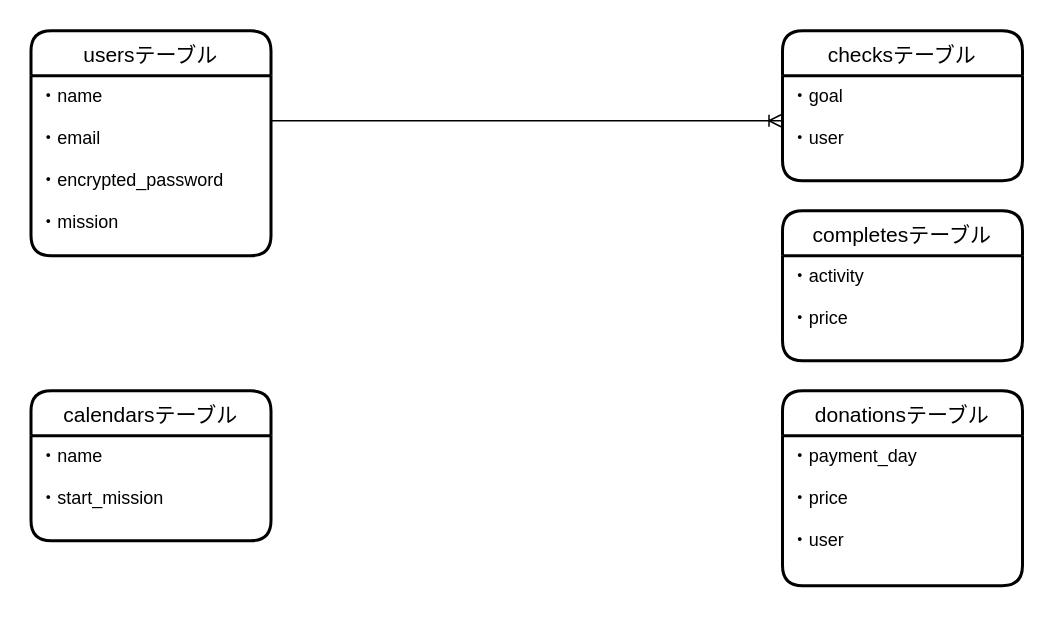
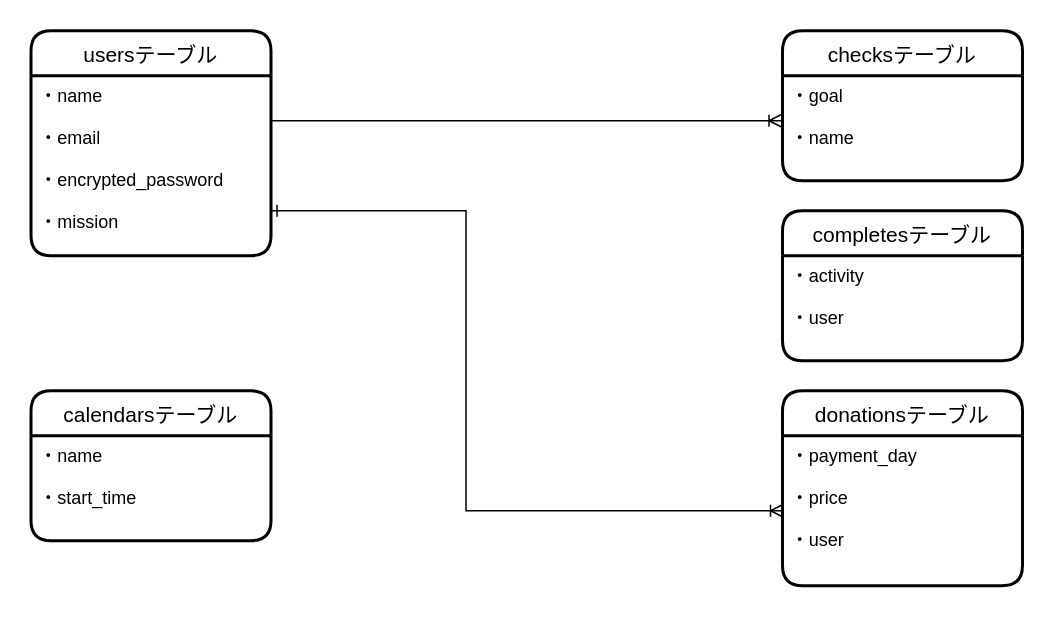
(817, 96) -> (817, 96)
(835, 276) -> (835, 276)
none -> (466, 421)
(68, 456) -> (68, 456)
